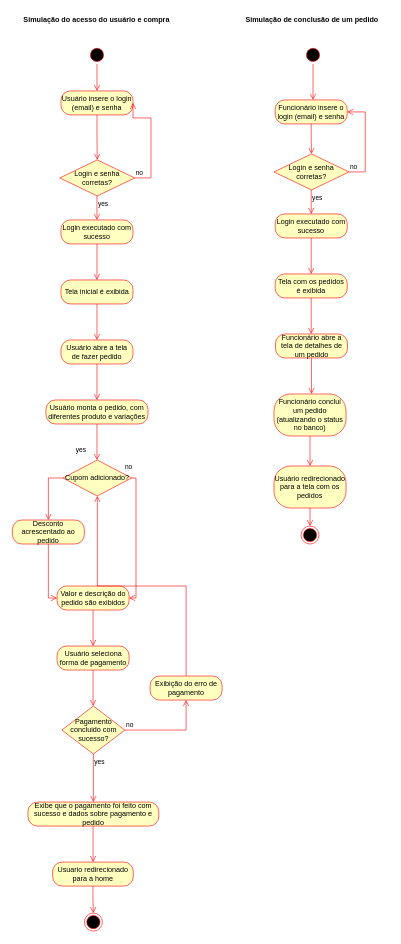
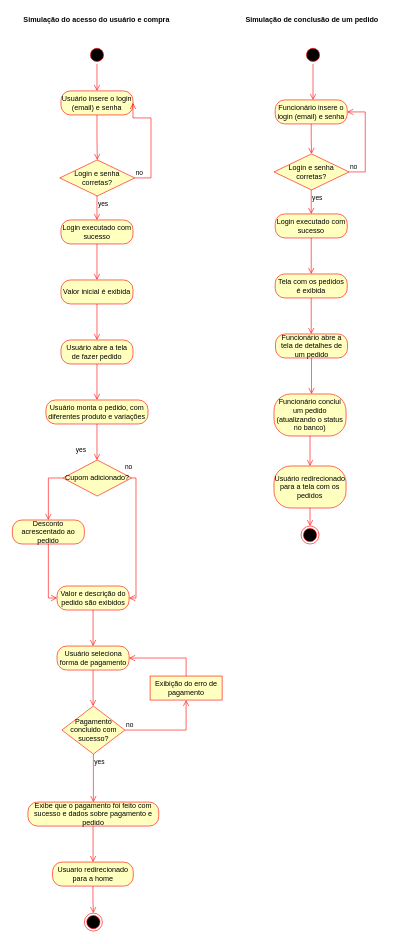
(97, 292) -> (97, 292)
(97, 543) -> (133, 658)
(186, 688) -> (186, 688)
